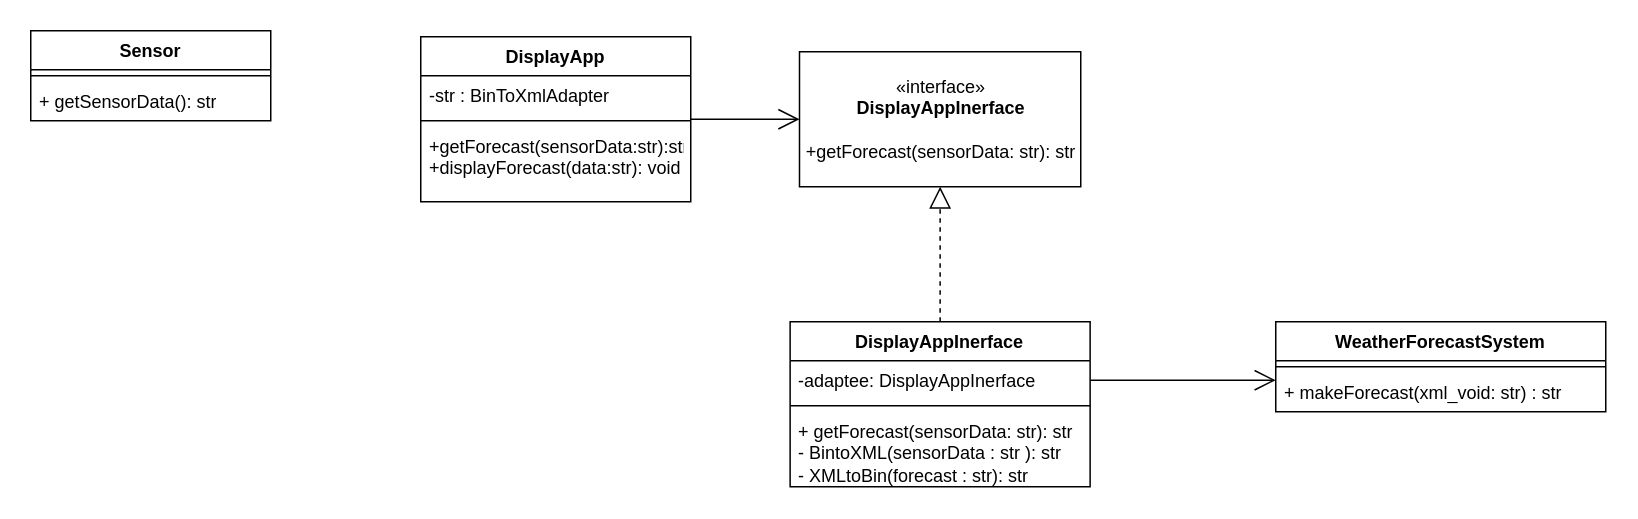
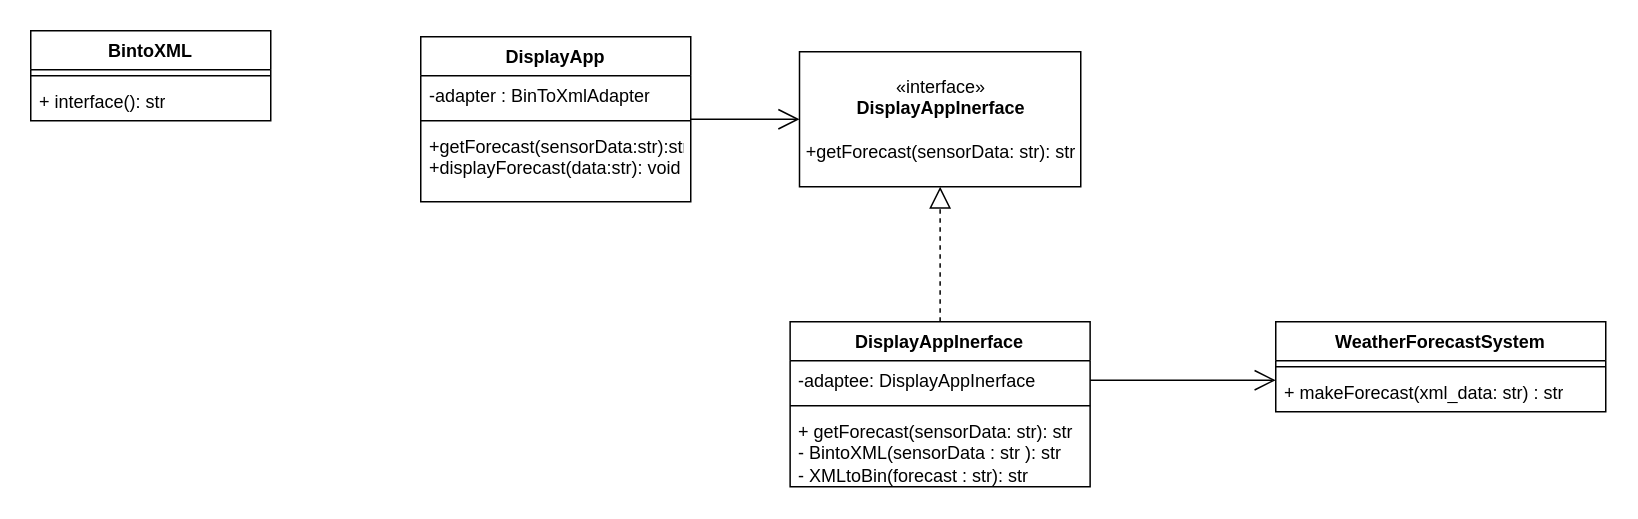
(151, 52) -> (151, 52)
(529, 97) -> (549, 97)
(144, 103) -> (121, 103)
(1442, 405) -> (1442, 405)
